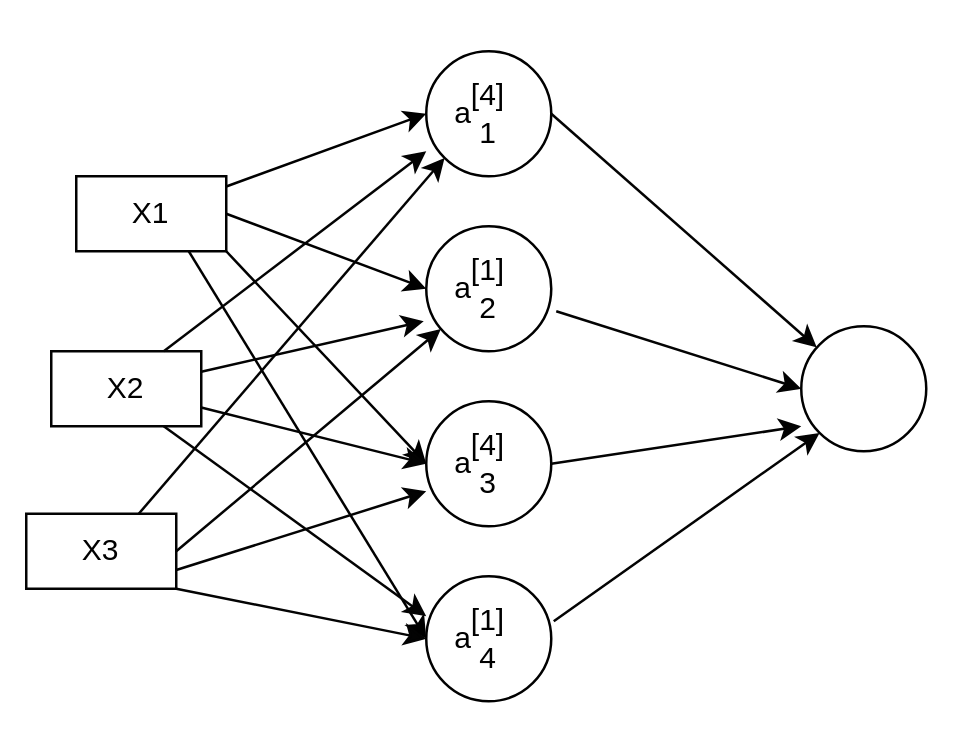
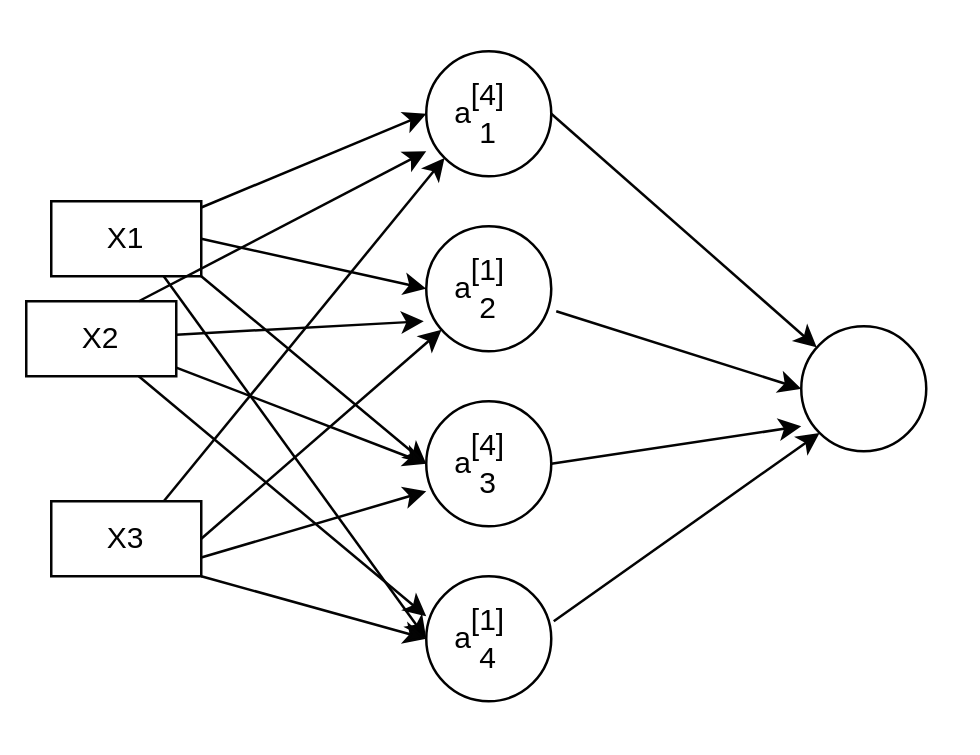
(151, 214) -> (126, 239)
(126, 389) -> (101, 339)
(101, 551) -> (126, 539)
